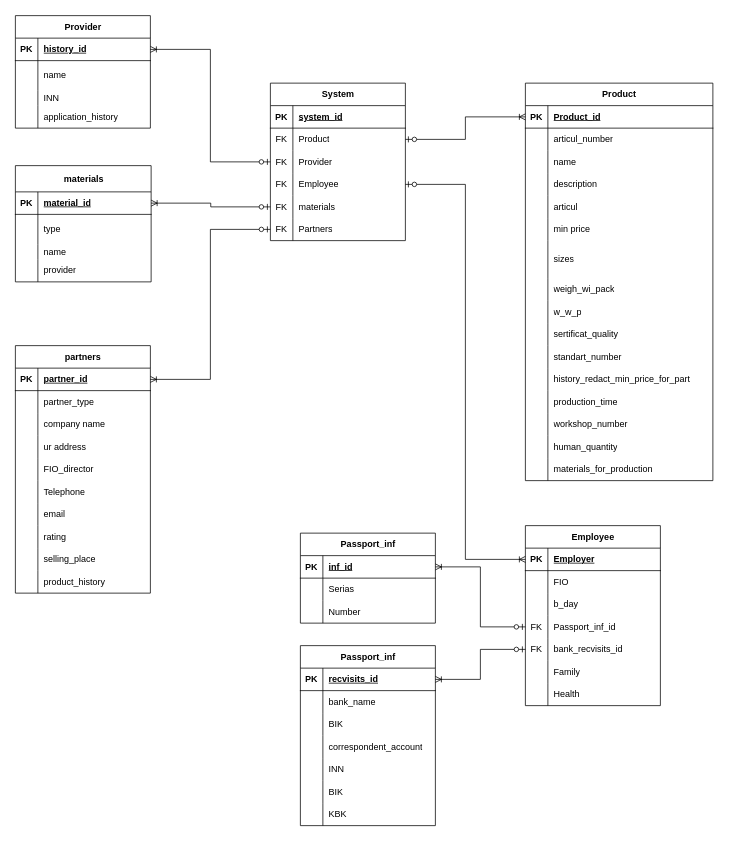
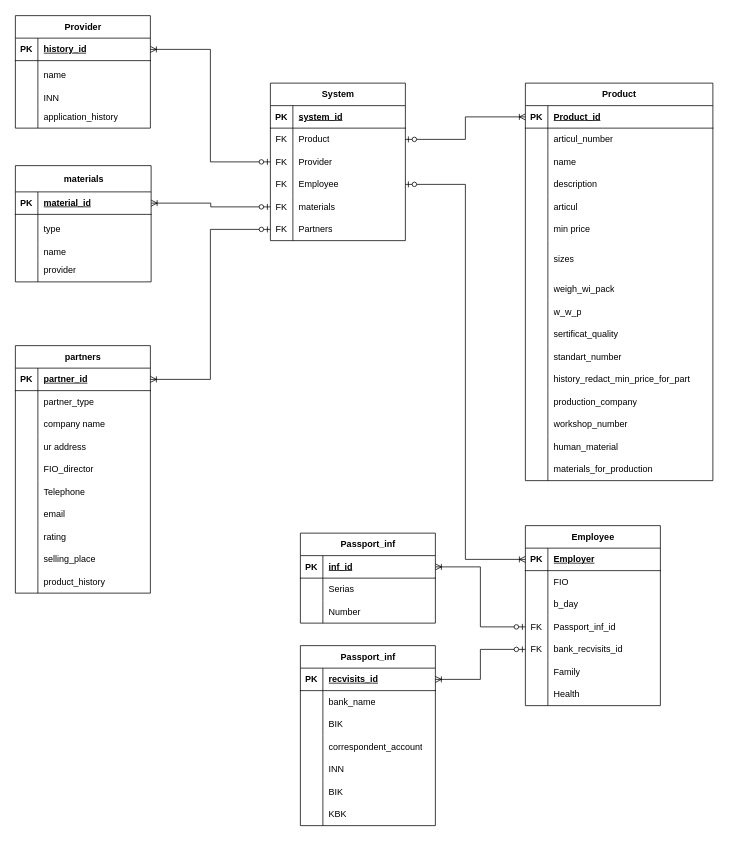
(589, 402) -> (598, 402)
(588, 447) -> (587, 447)
